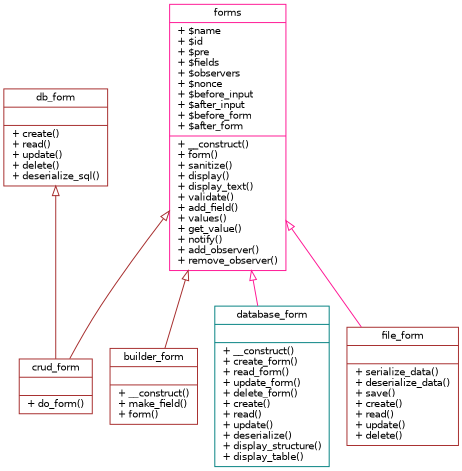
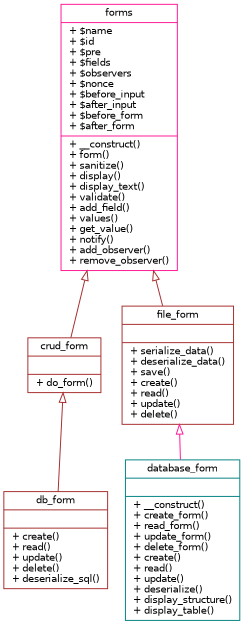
(56, 277) -> (60, 447)
(327, 278) -> (159, 293)
(255, 293) -> (180, 447)
(154, 386) -> none
